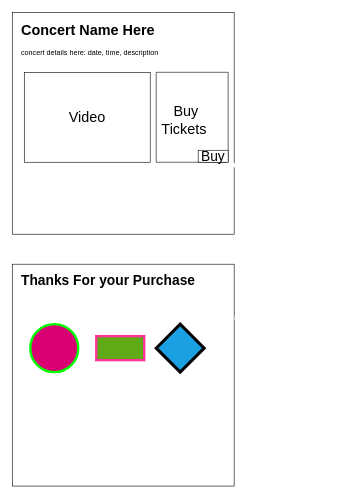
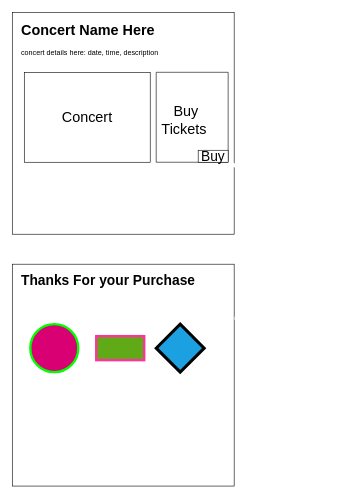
(87, 117) -> (87, 117)
